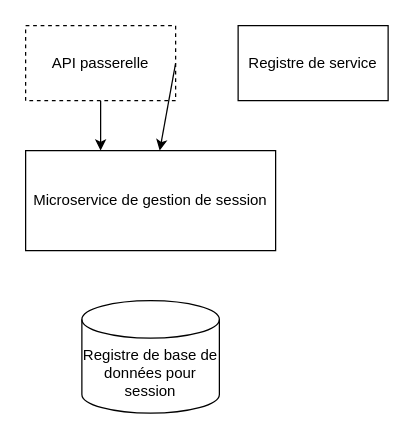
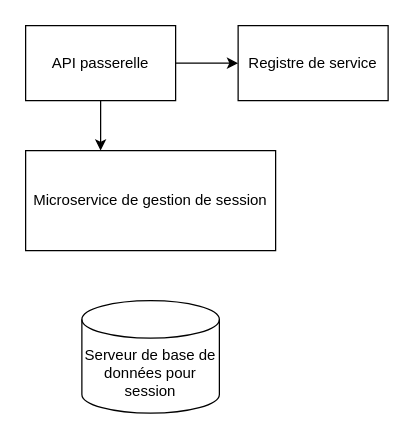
(101, 63) -> (101, 63)
(168, 103) -> (203, 63)
(151, 373) -> (151, 373)
